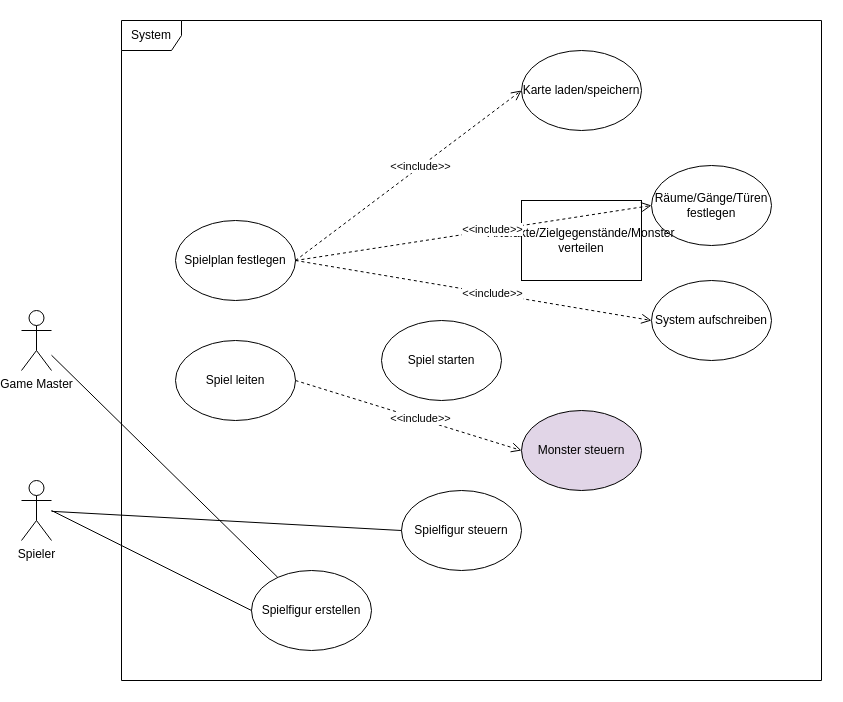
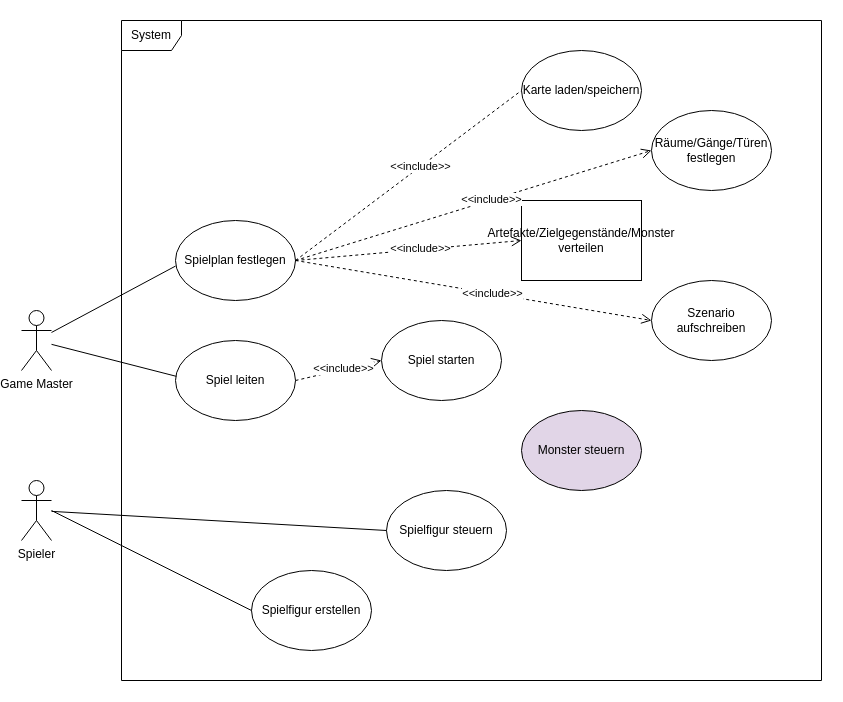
(517, 94) -> (517, 94)
(712, 206) -> (712, 151)
none -> (410, 250)
none -> (114, 299)
(712, 321) -> (712, 321)
none -> (352, 367)
(407, 415) -> none
(164, 466) -> (114, 360)
(462, 531) -> (447, 531)
